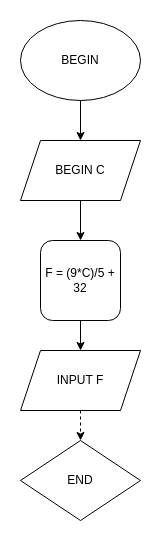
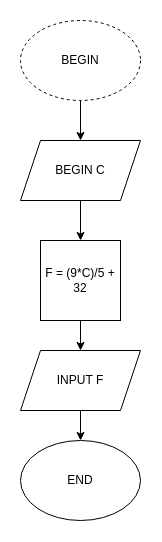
(81, 61) -> (81, 61)
(81, 281) -> (81, 281)
(81, 423) -> (81, 423)
(81, 481) -> (81, 481)
